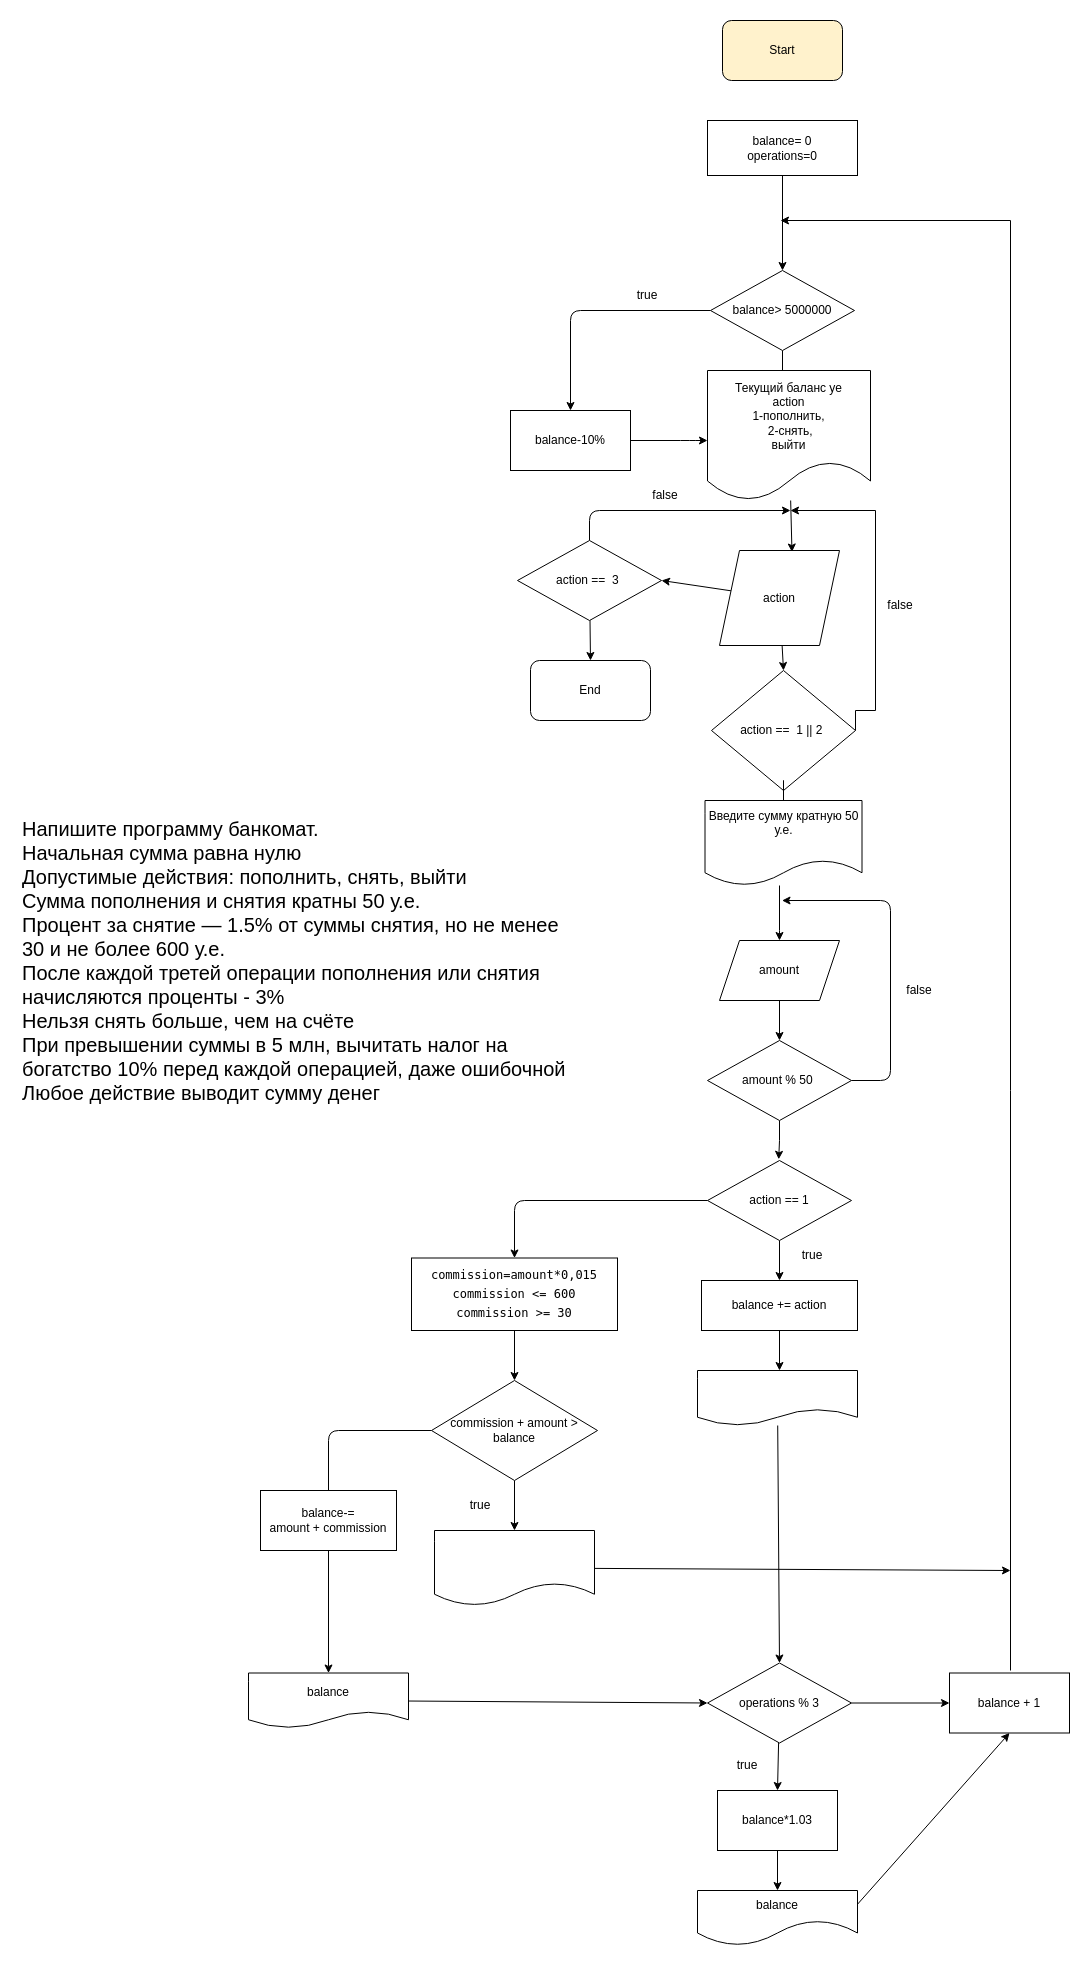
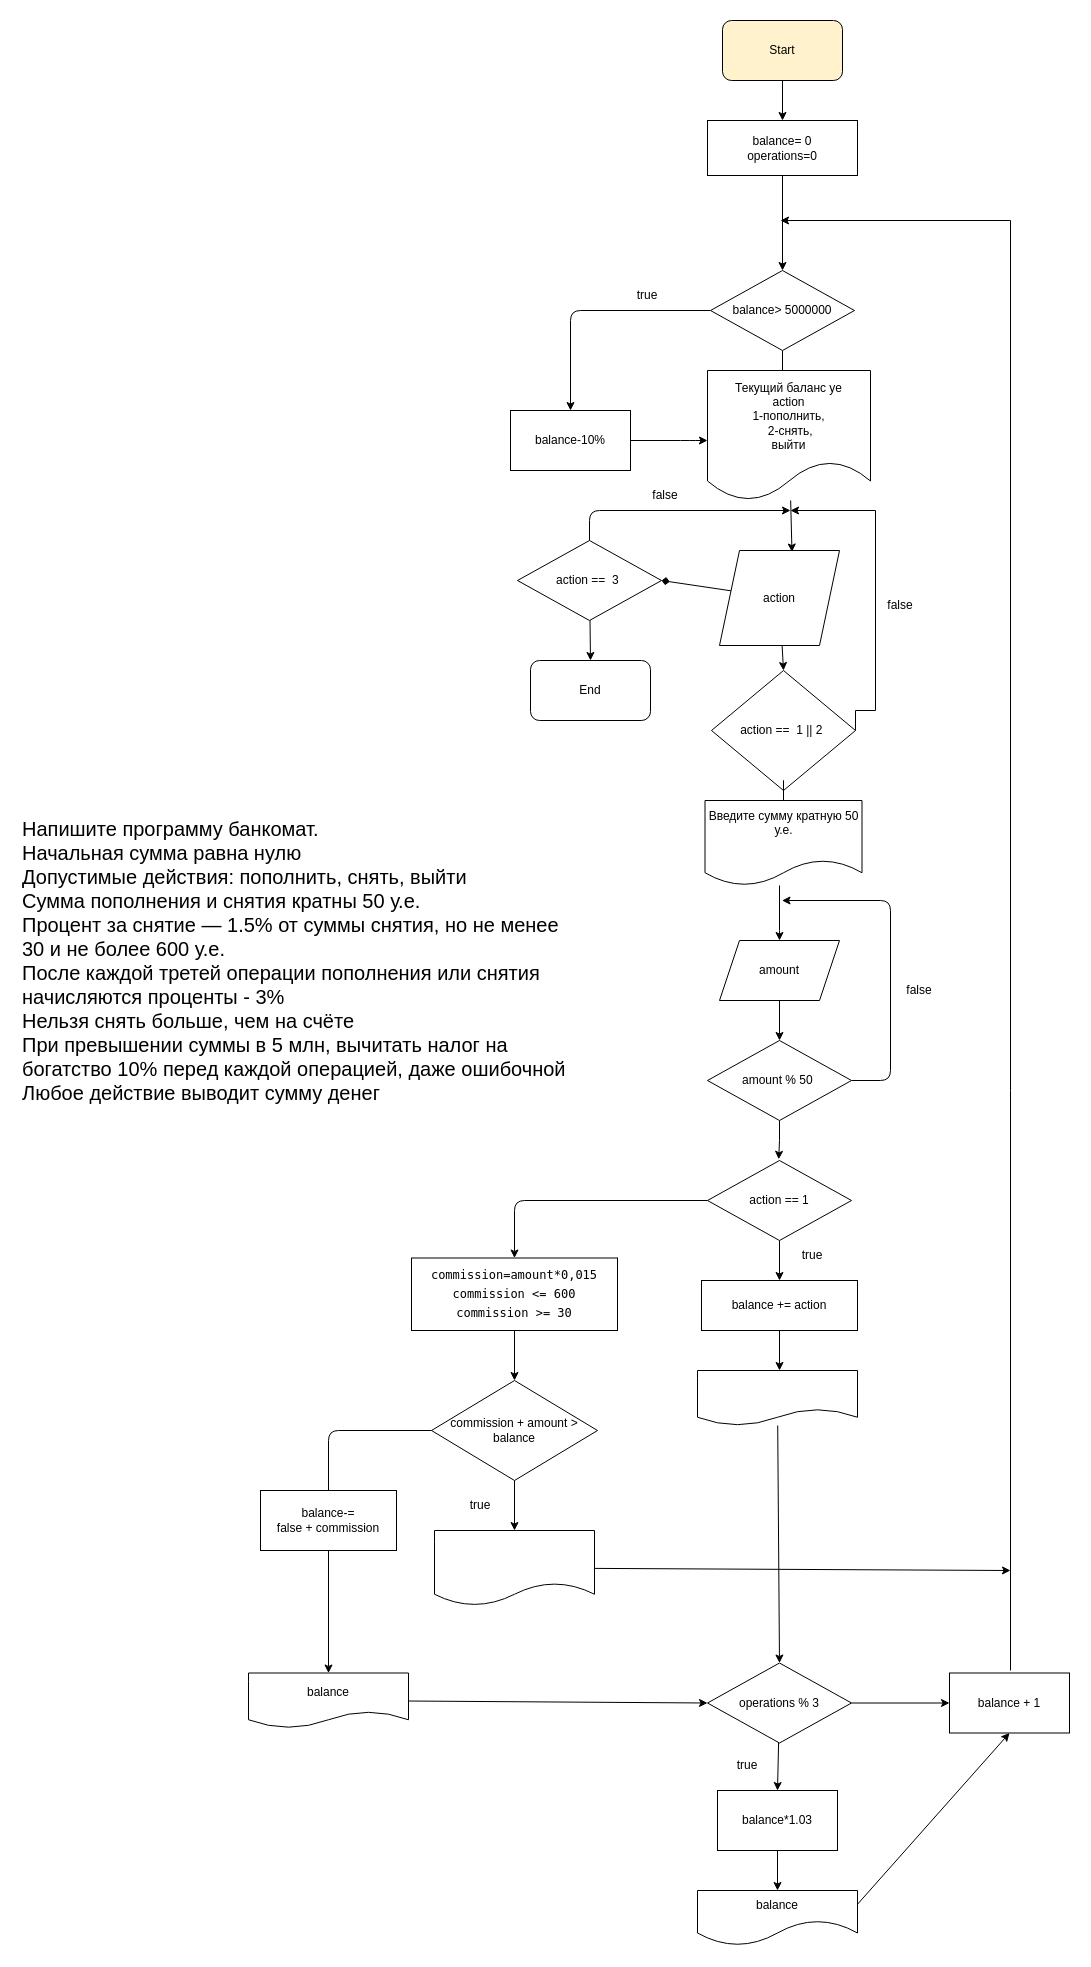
none -> (783, 97)
(669, 582) -> (670, 582)
(329, 1521) -> (329, 1521)
